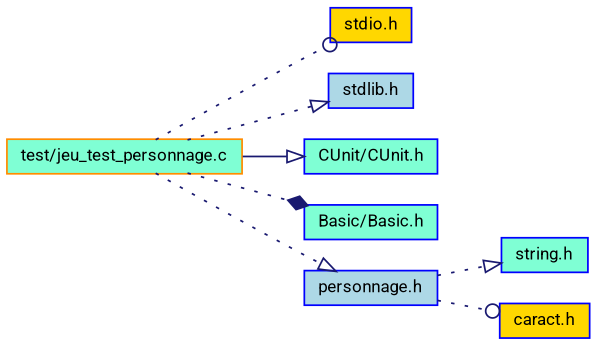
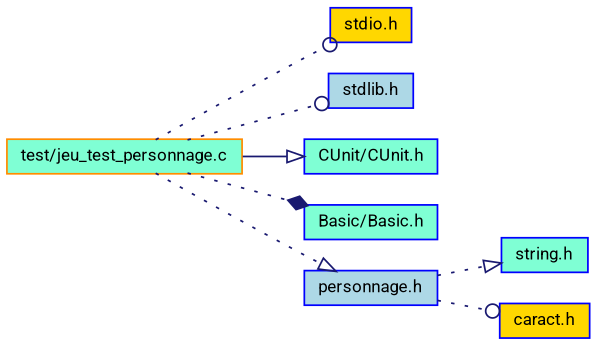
(251, 123) -> (251, 123)
